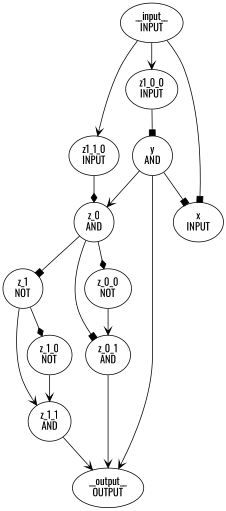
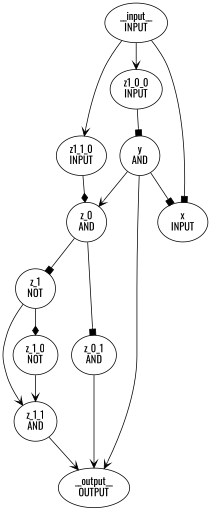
(108, 289) -> none
